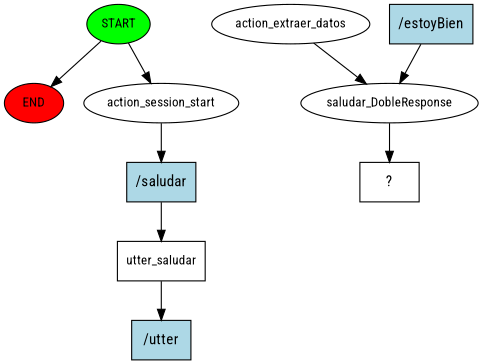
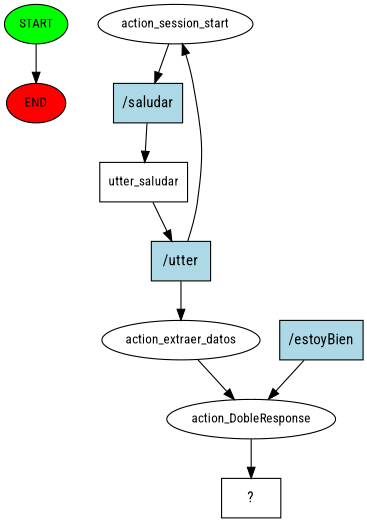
(137, 58) -> (201, 148)
(390, 103) -> (251, 419)
none -> (181, 295)
